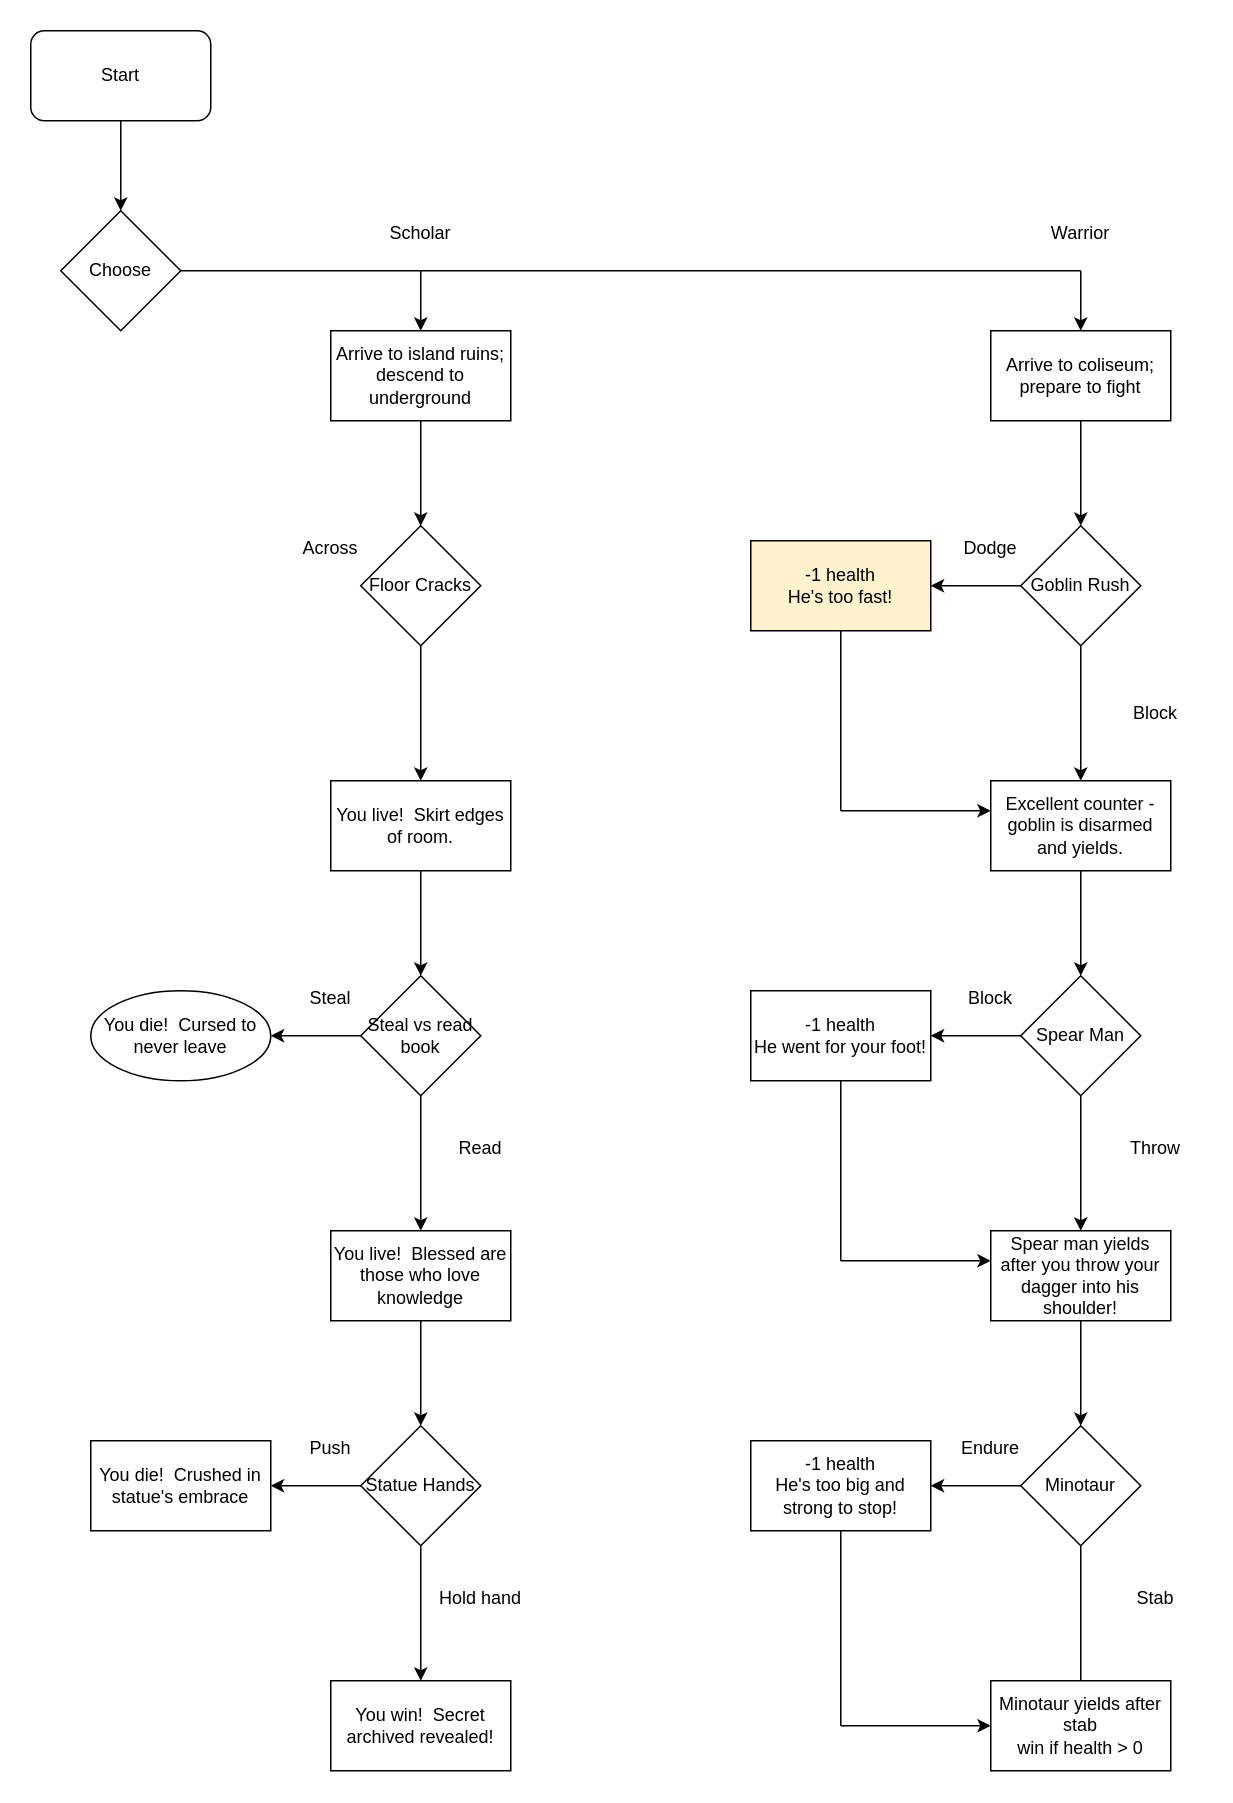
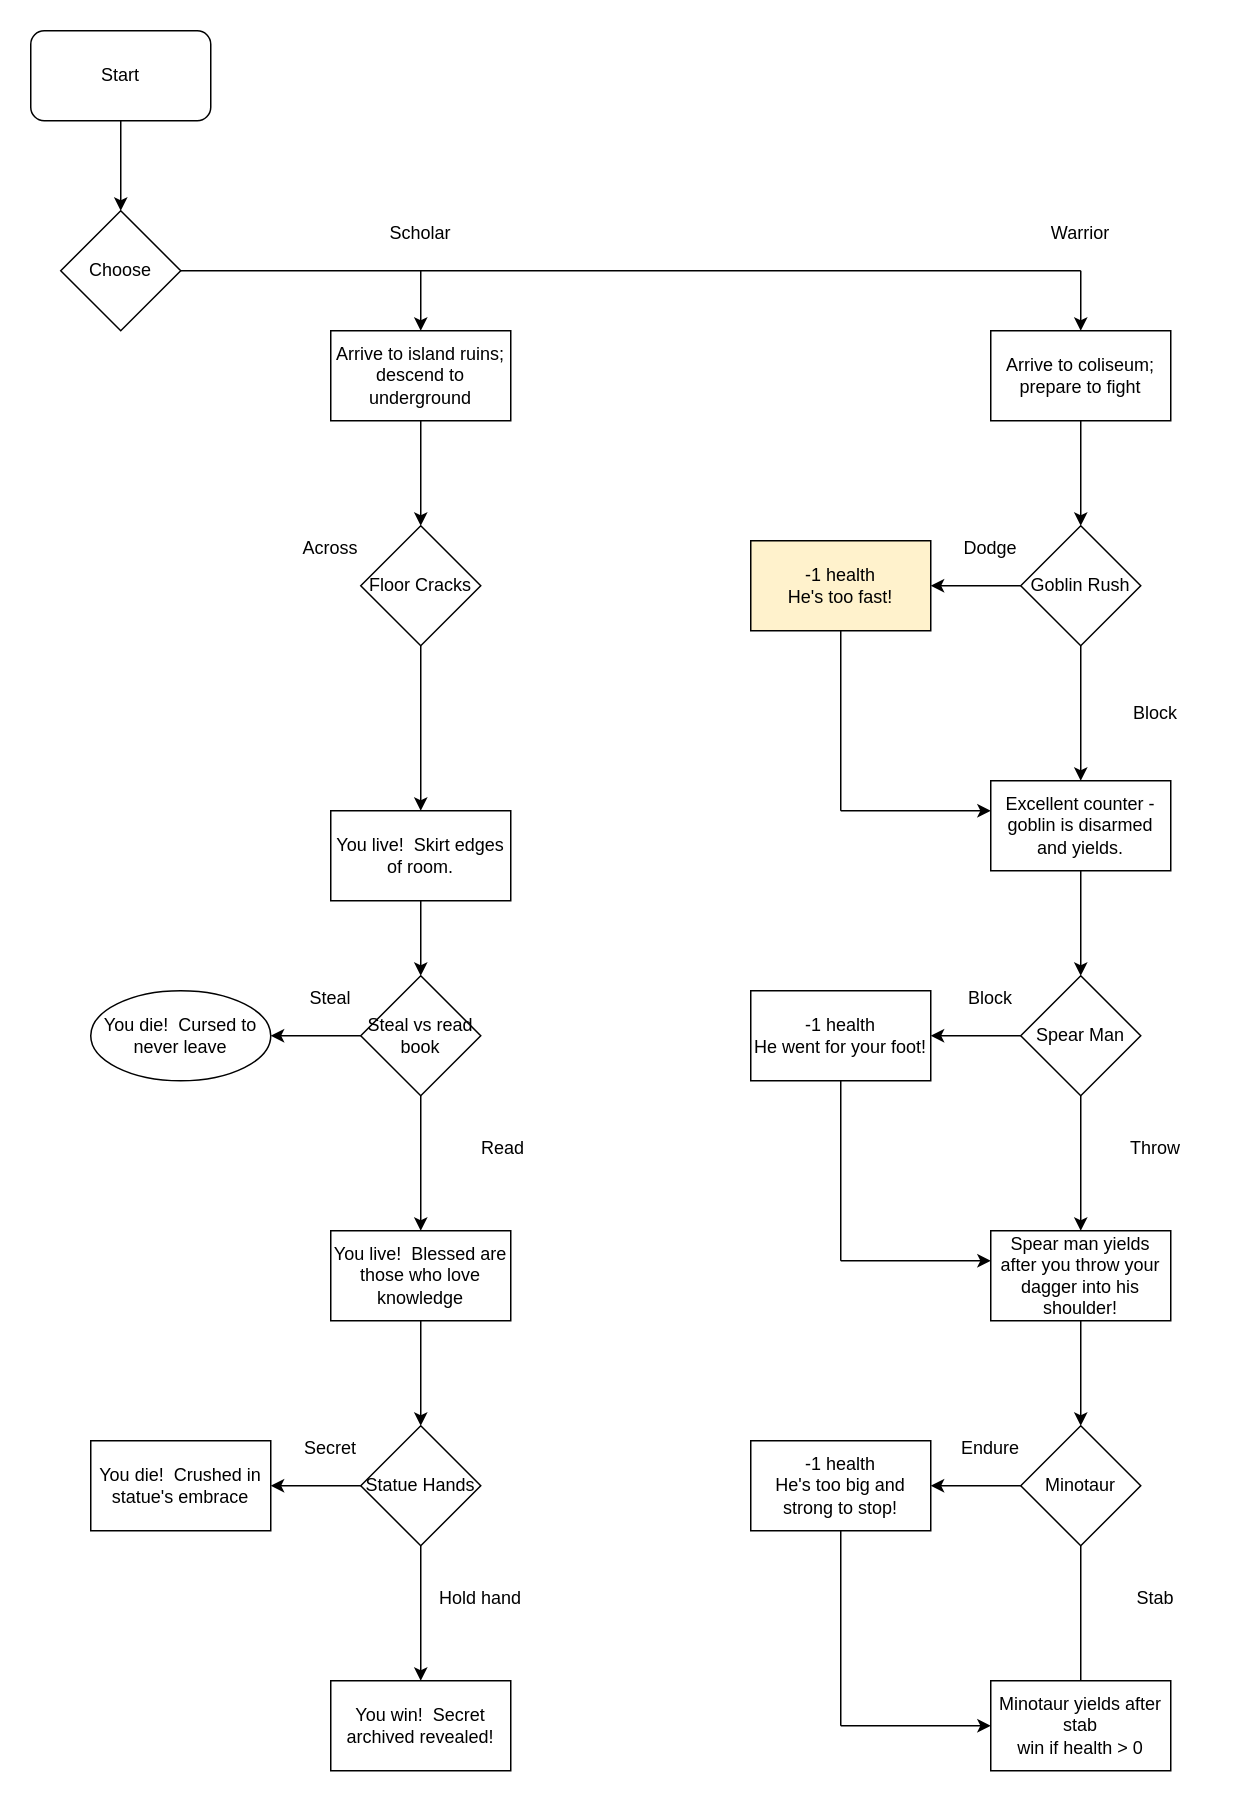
(421, 826) -> (421, 856)
(481, 1148) -> (503, 1148)
(331, 1448) -> (331, 1448)
